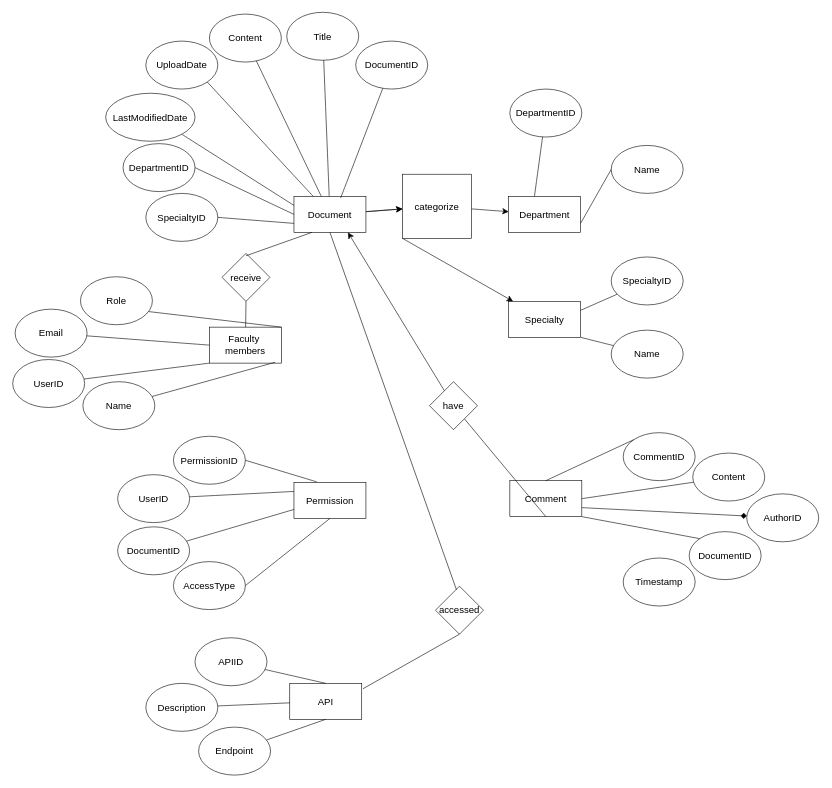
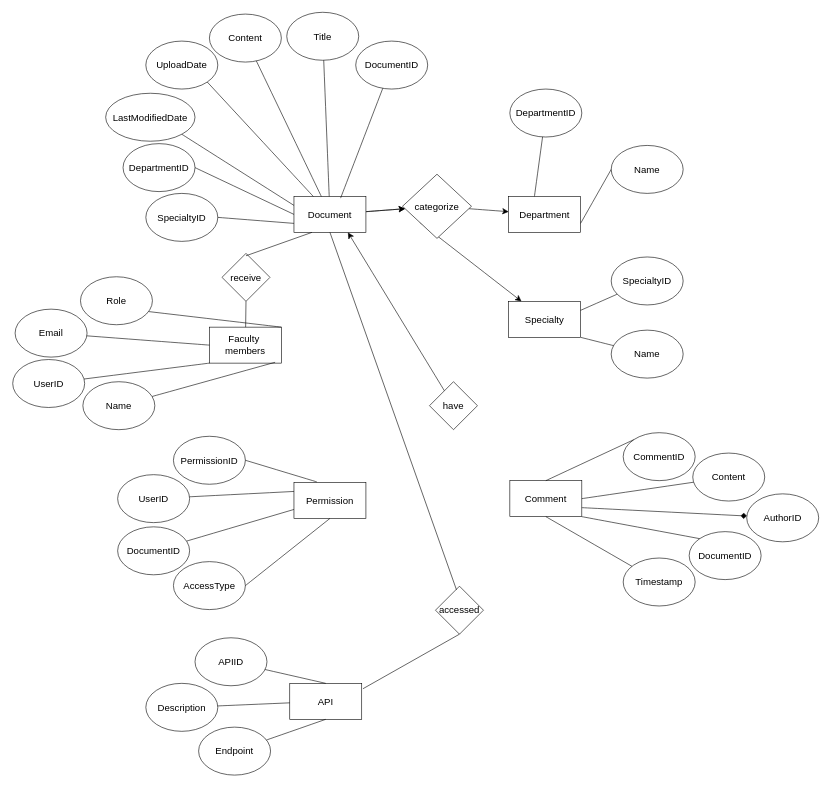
(437, 206) -> (437, 206)
(504, 467) -> (590, 542)
